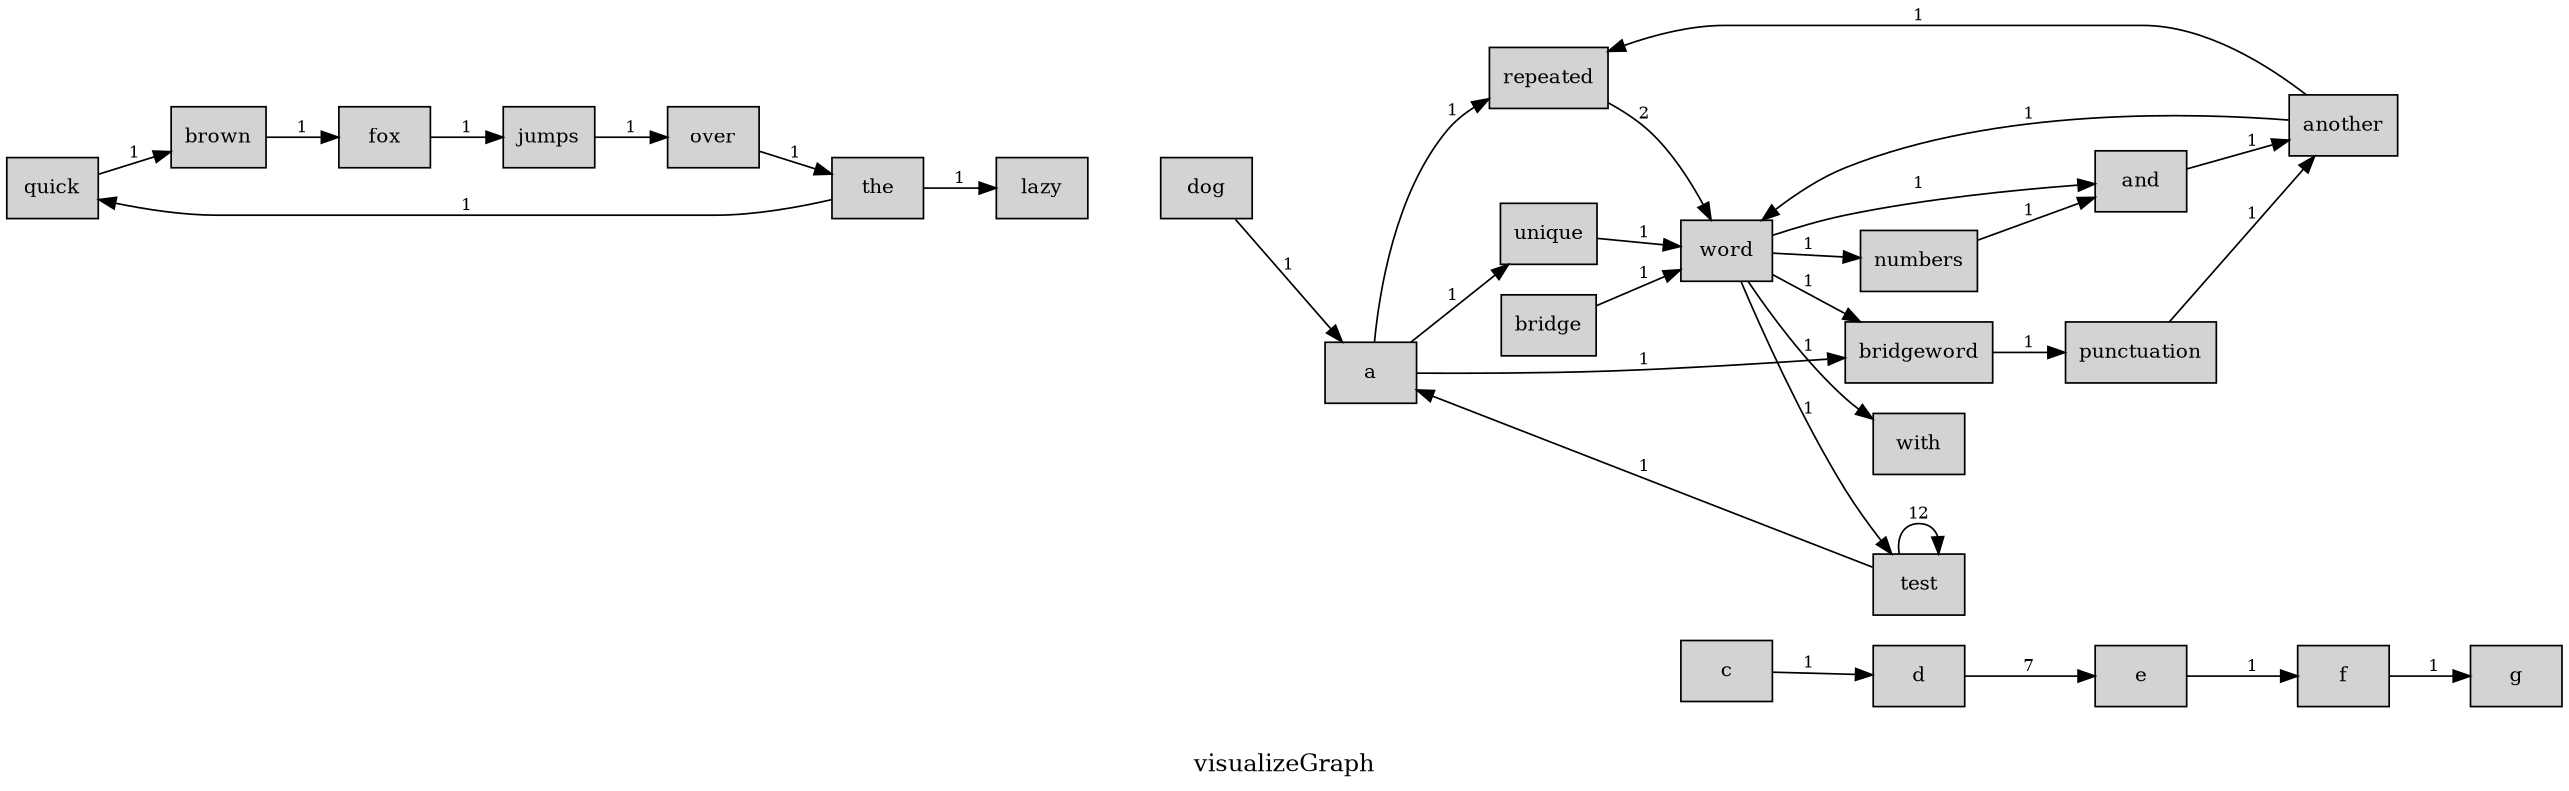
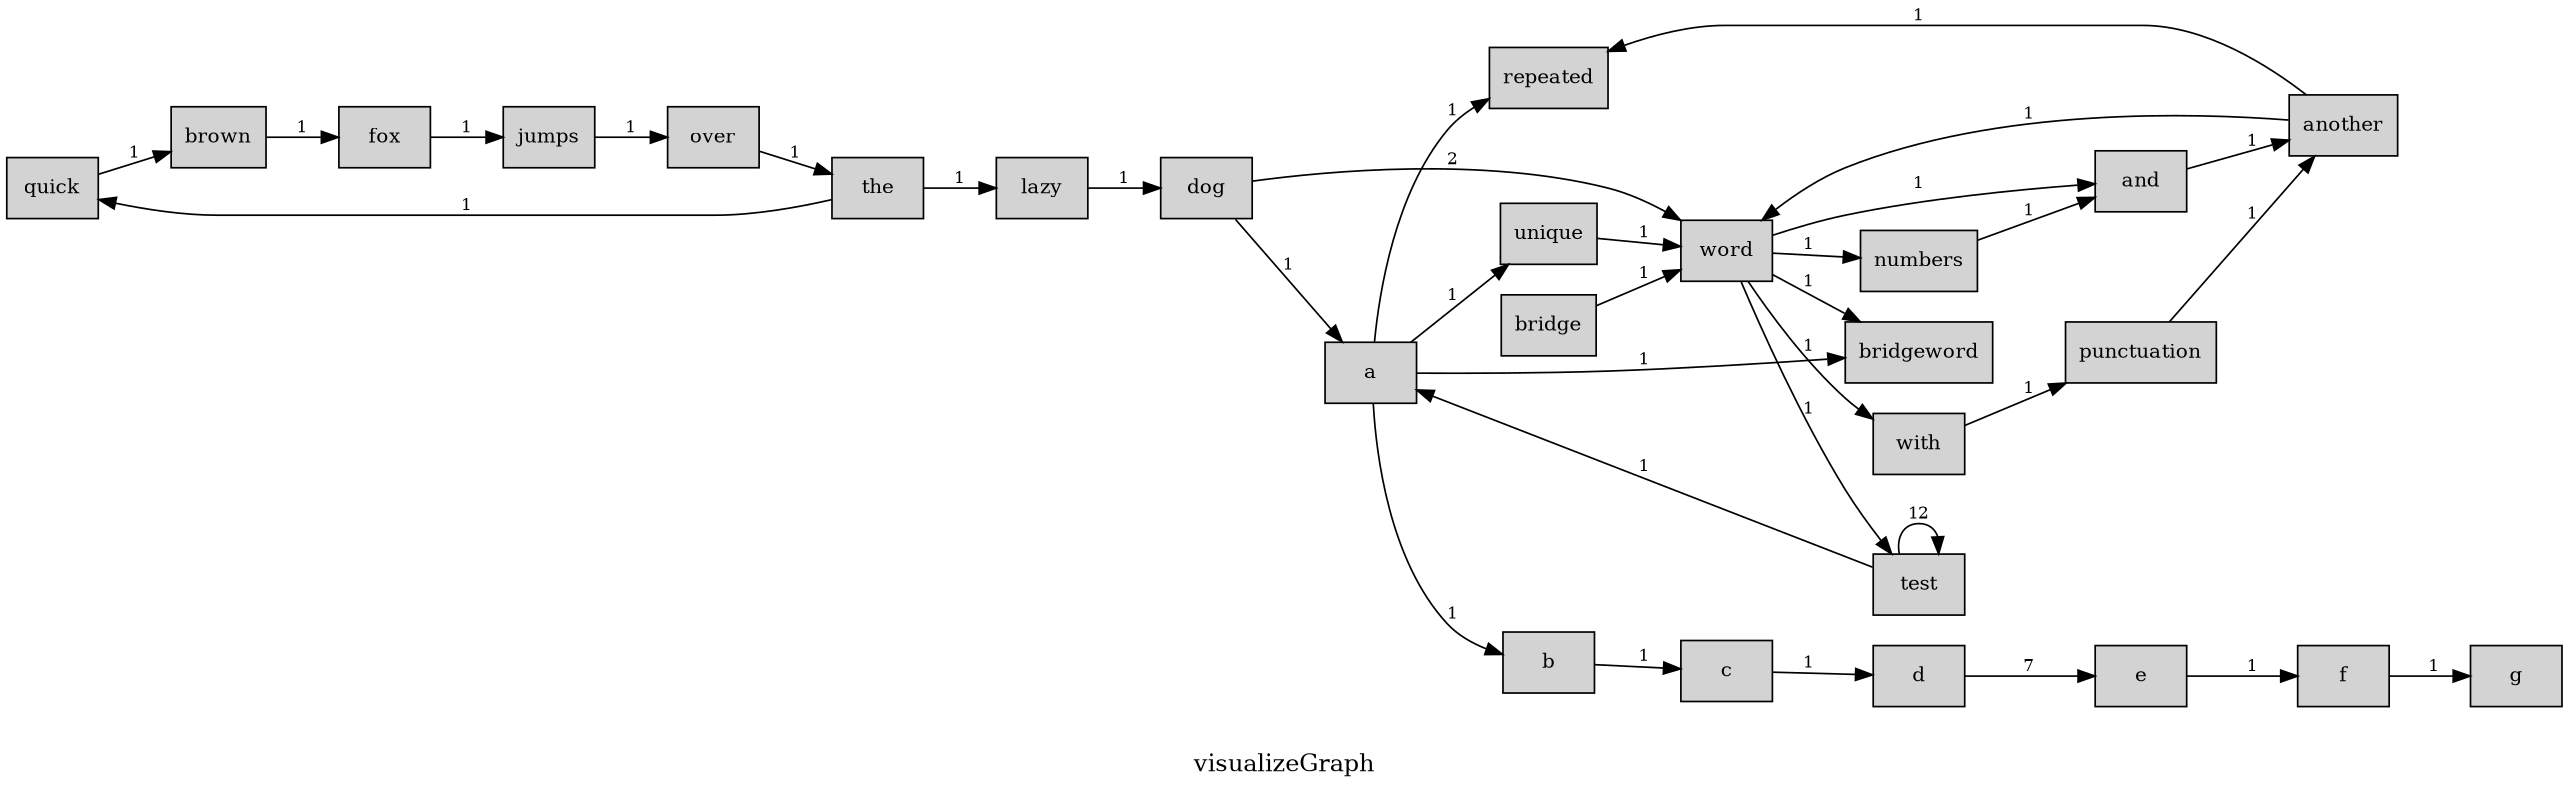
(1664, 146) -> (1462, 169)
none -> (1116, 188)
(2020, 352) -> (2007, 408)
none -> (1549, 663)
